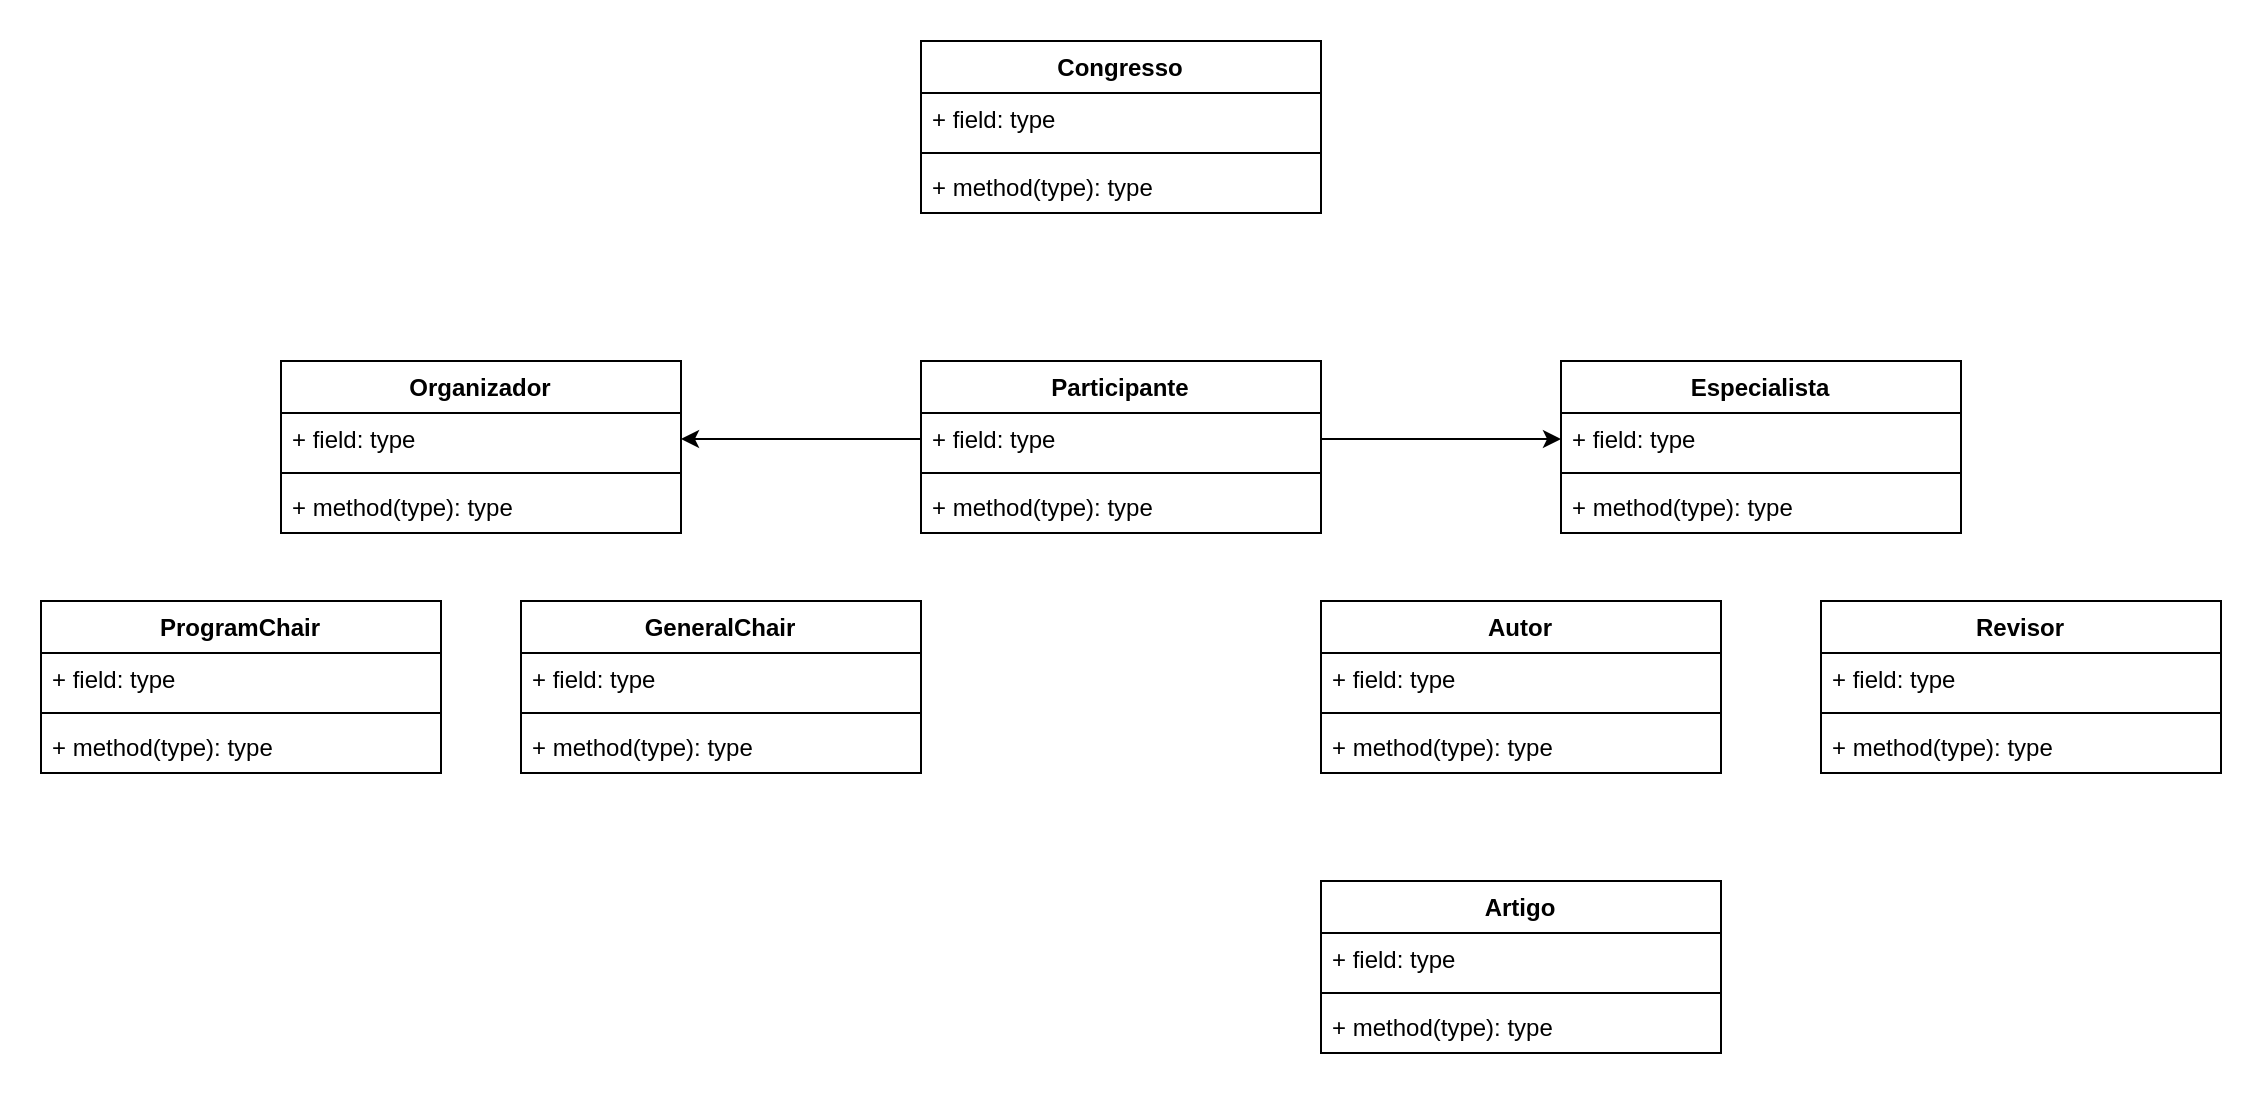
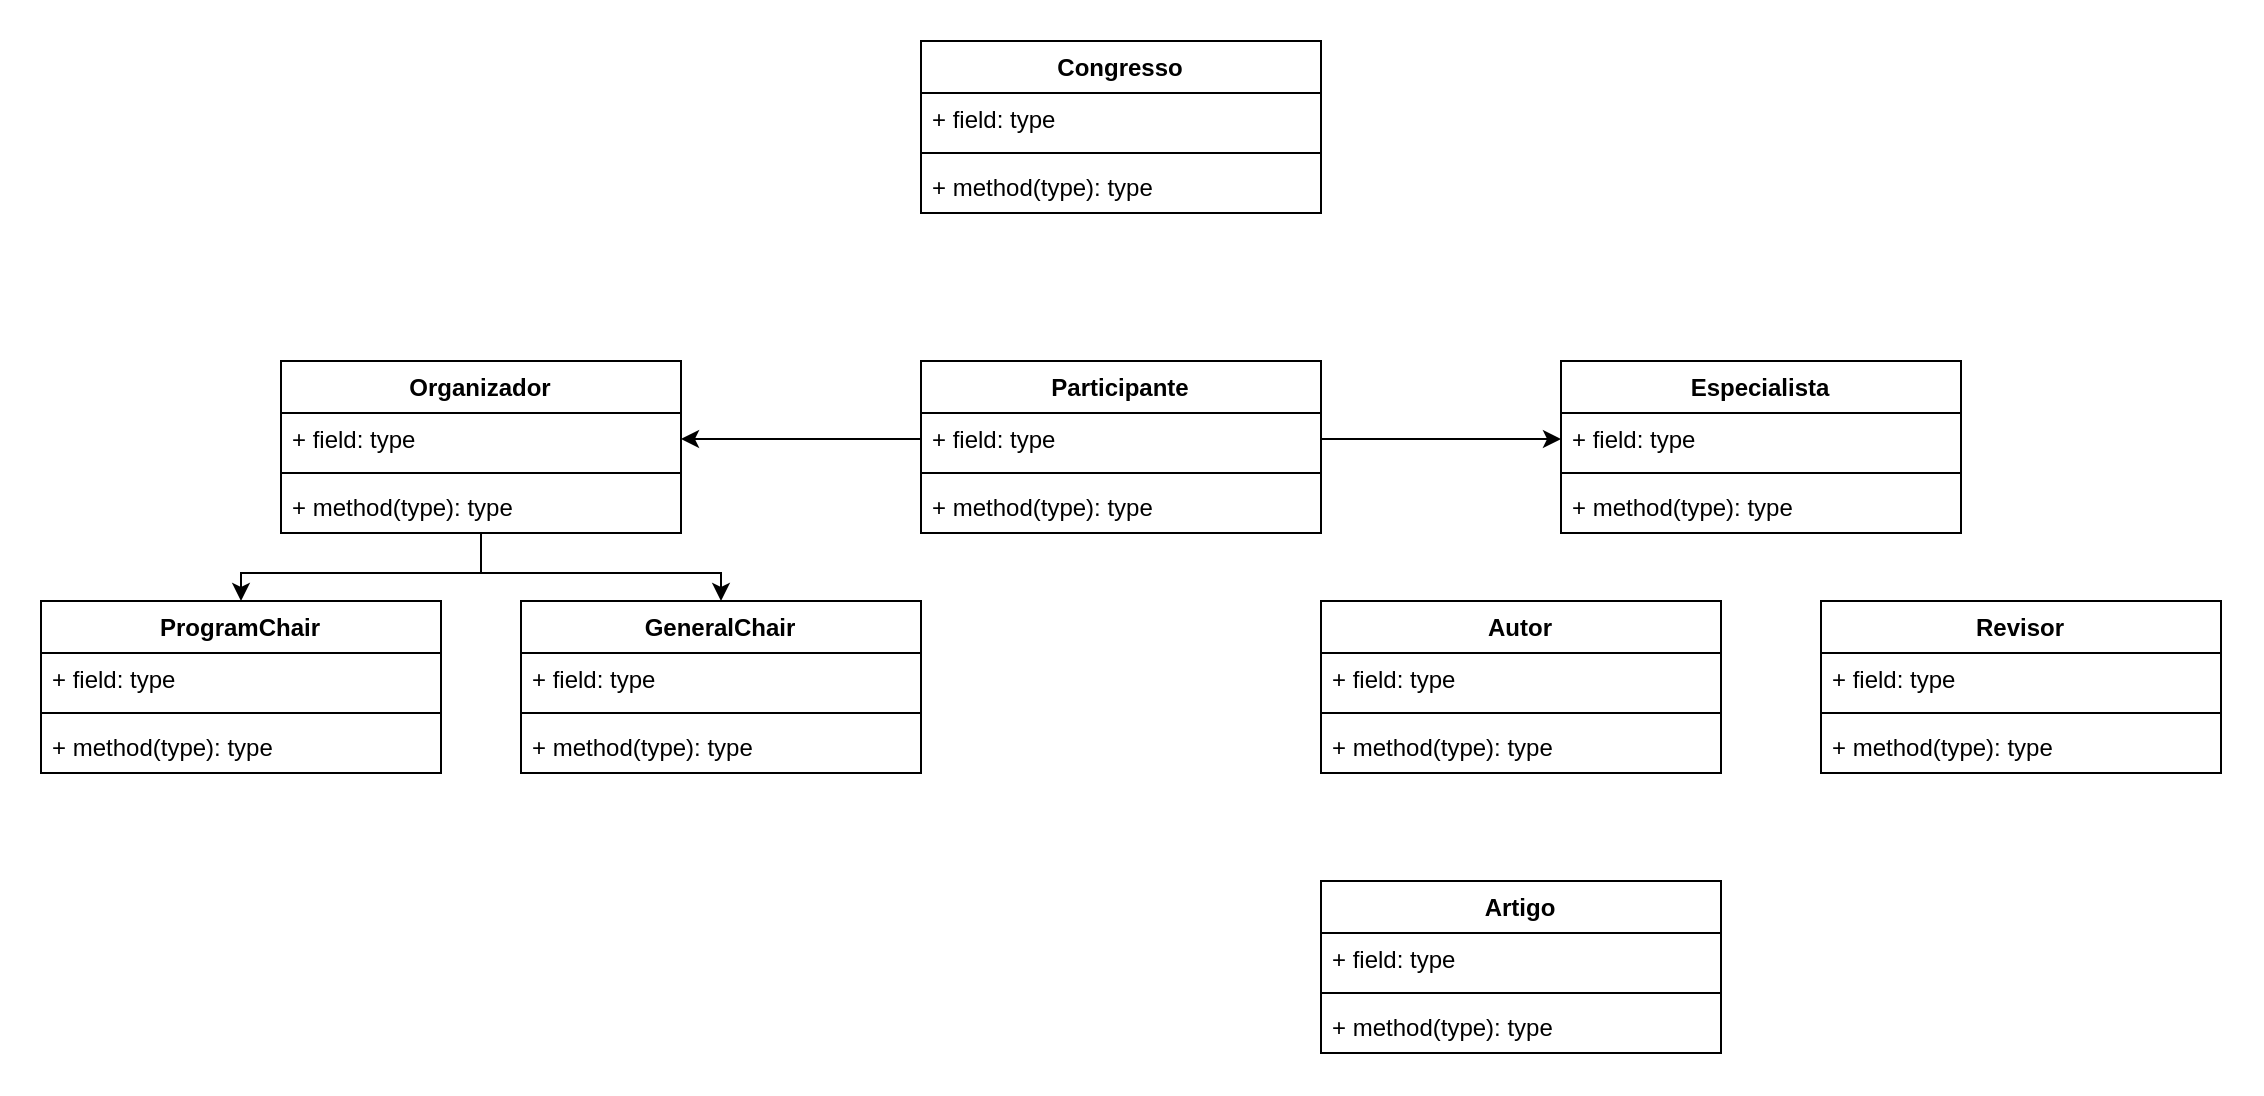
none -> (352, 573)
none -> (610, 573)
